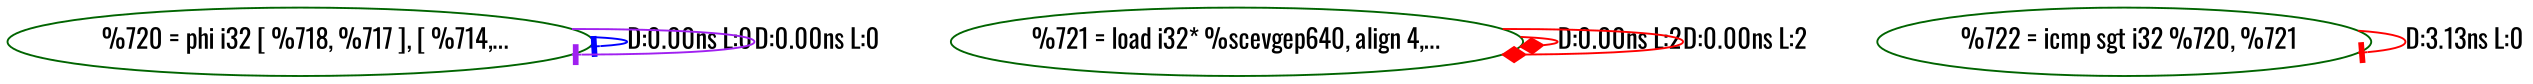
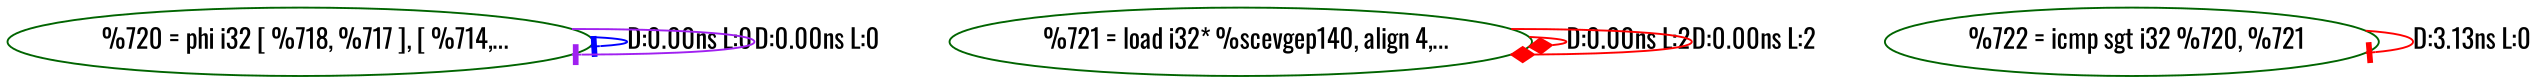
(1237, 42) -> (1241, 42)
